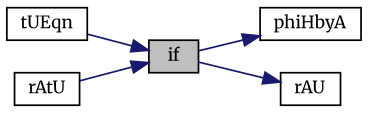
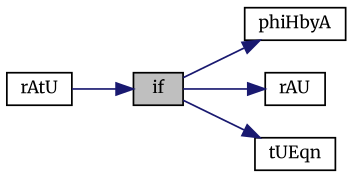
(110, 40) -> (214, 115)
